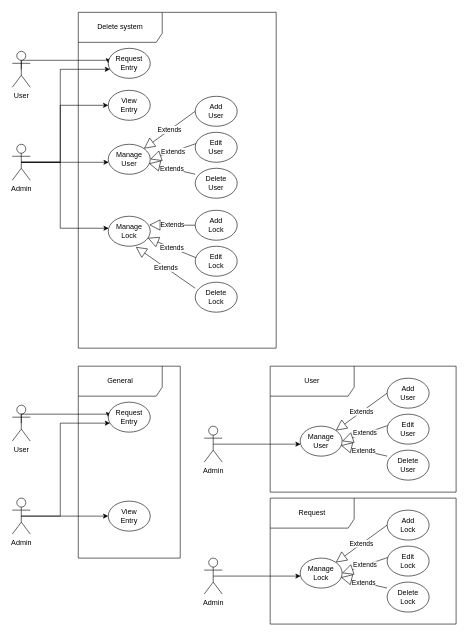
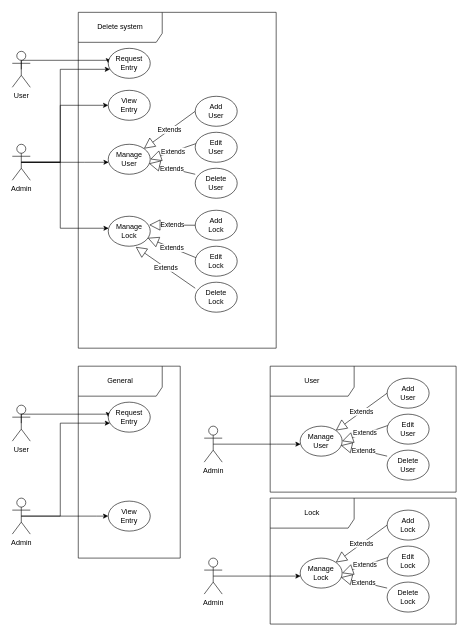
(312, 513) -> (312, 513)
